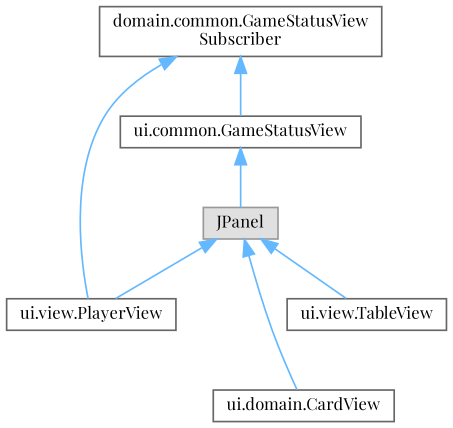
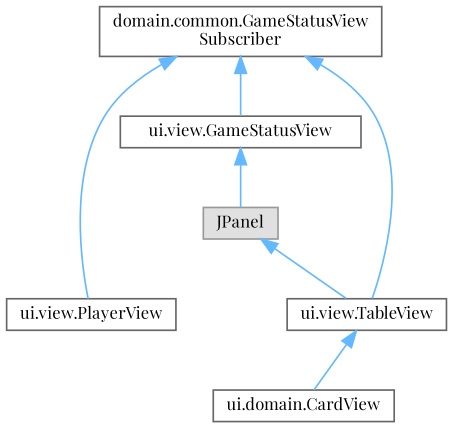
(241, 132) -> (241, 132)
none -> (391, 169)
(159, 273) -> none
(270, 324) -> (330, 367)
